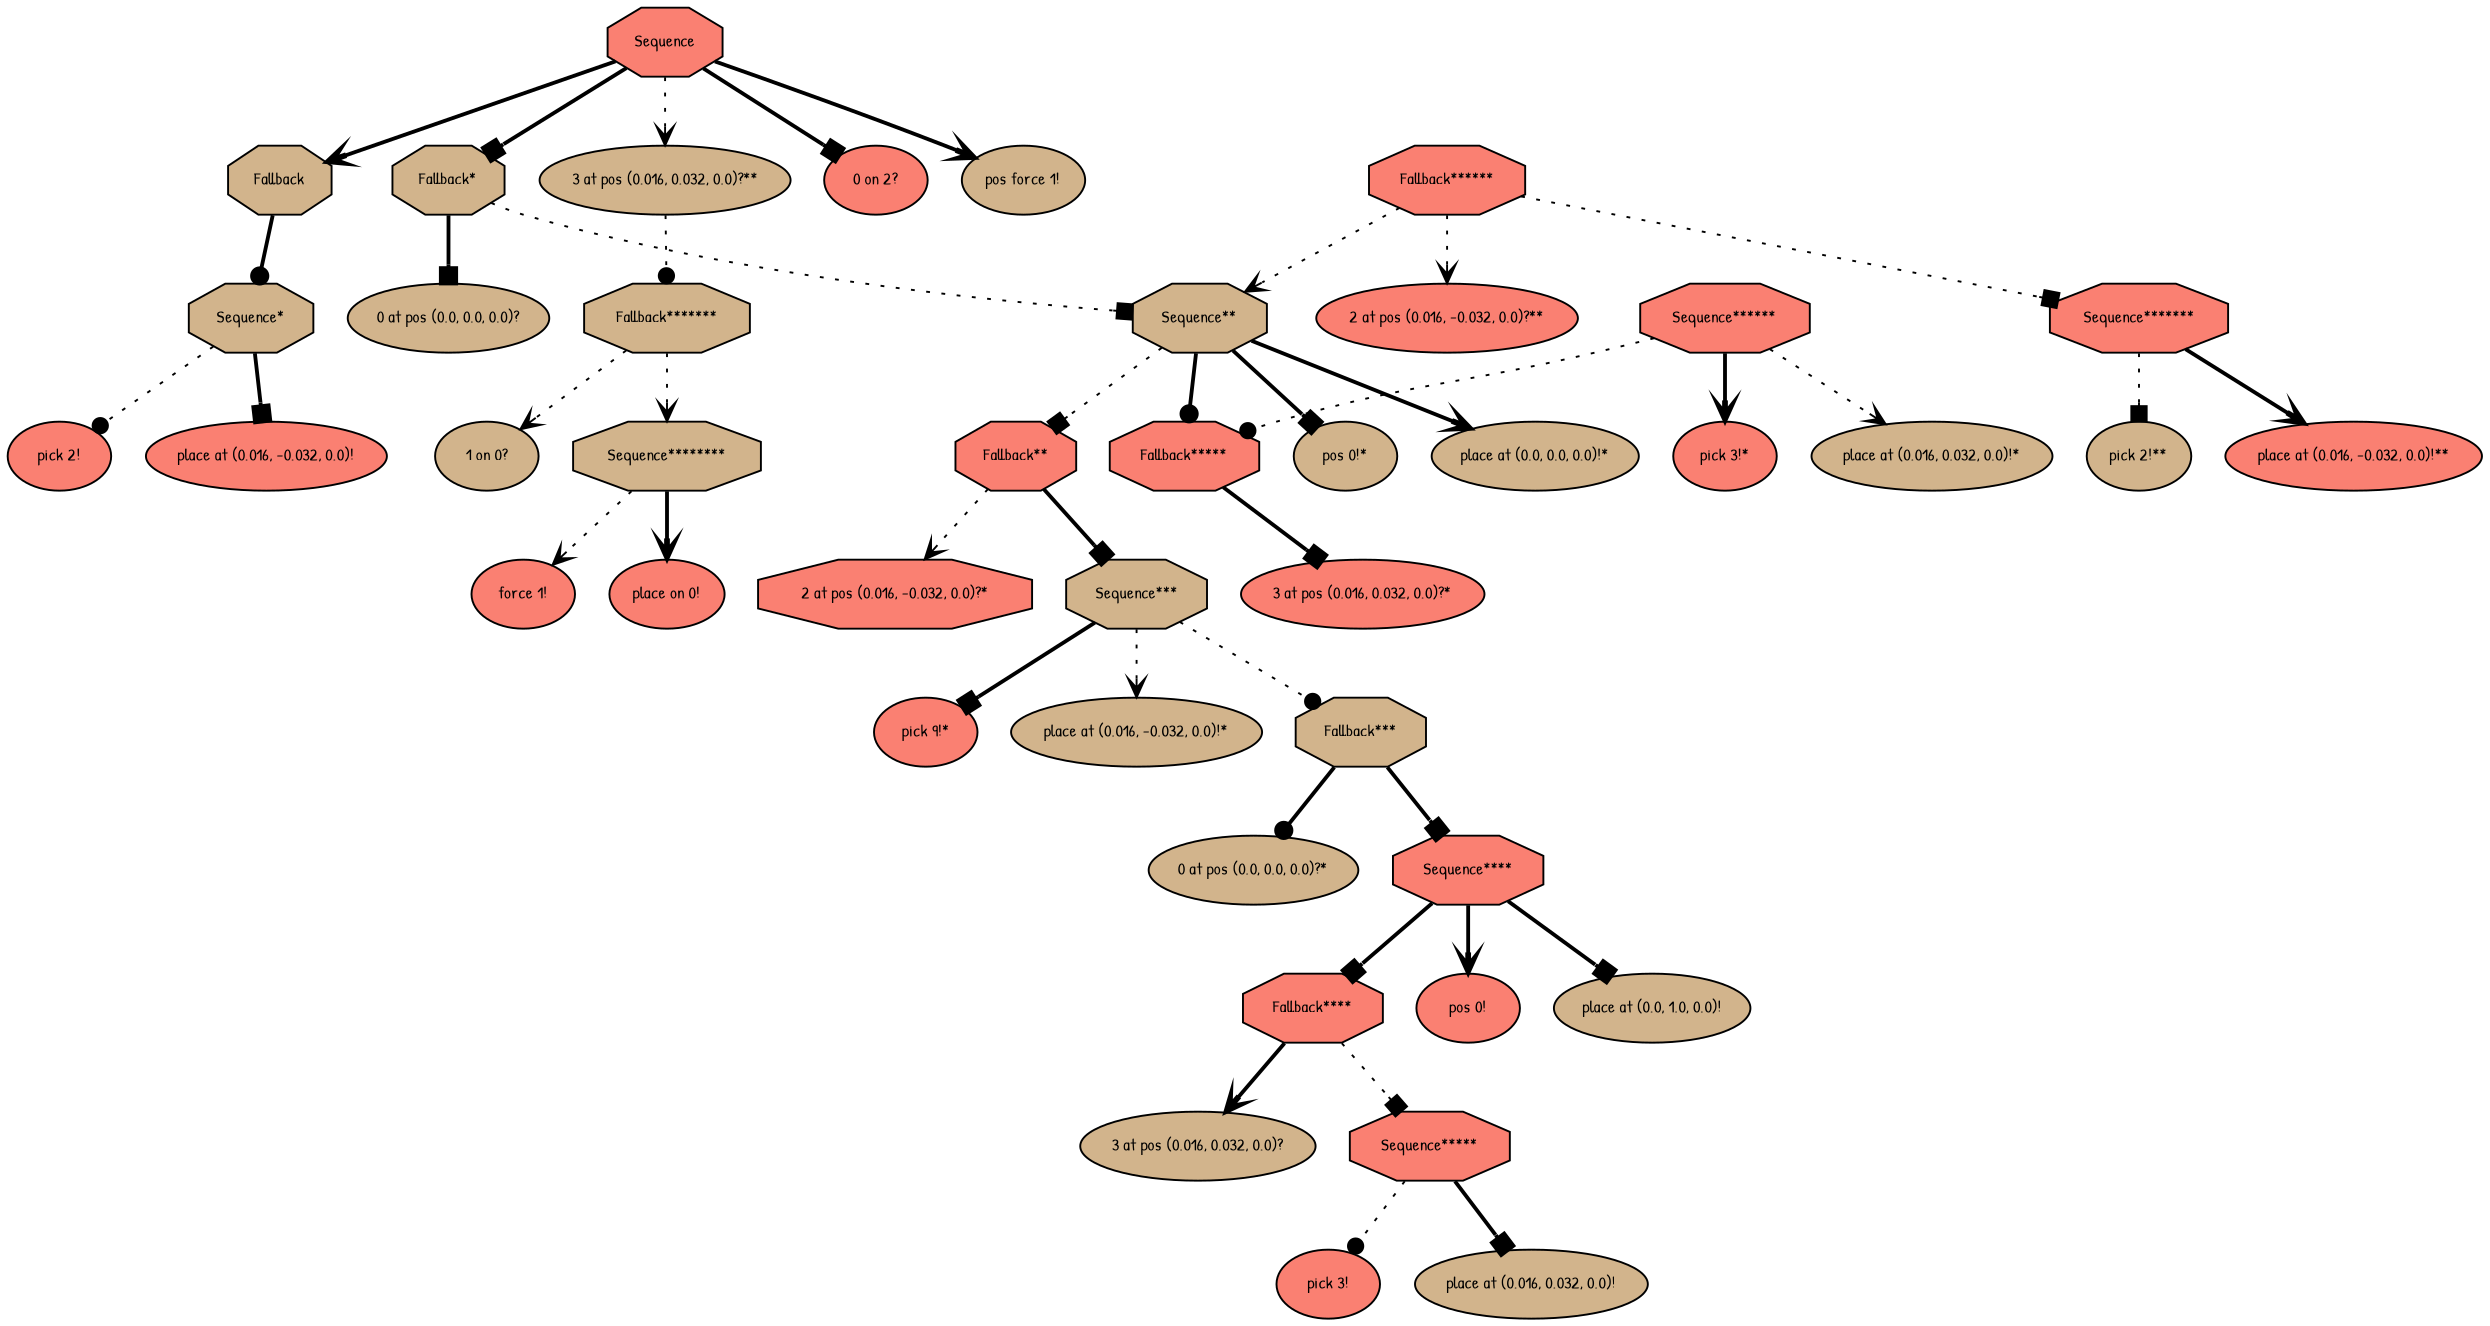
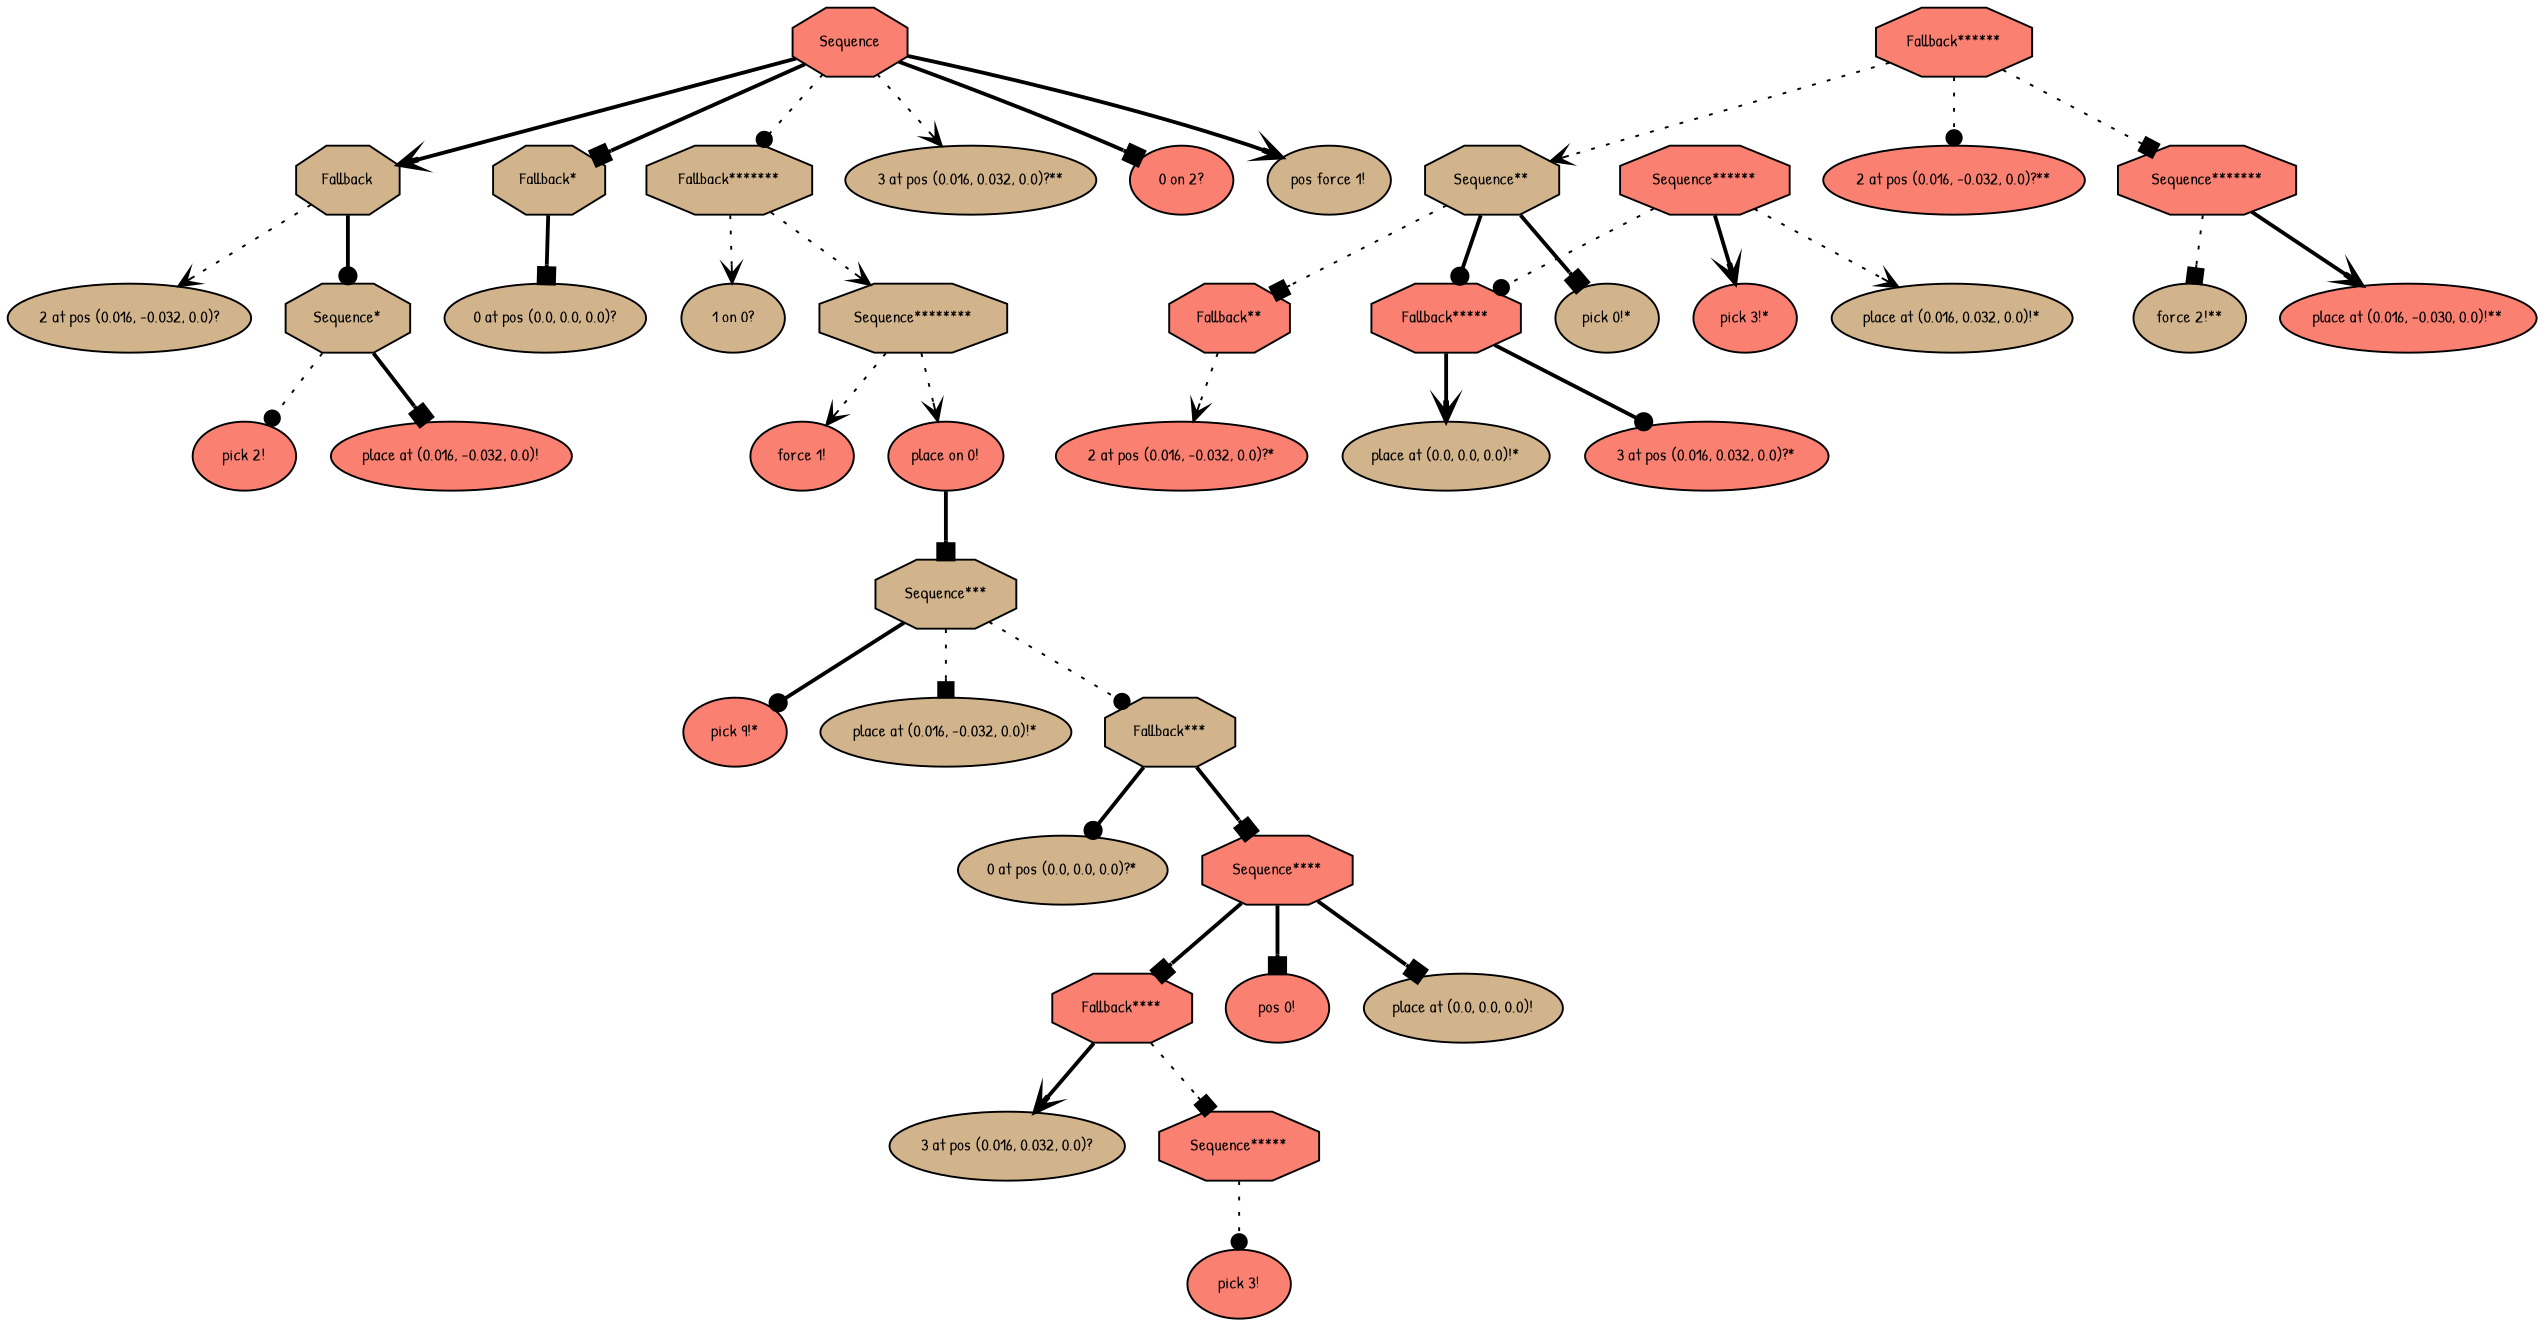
(666, 236) -> (796, 104)
(1447, 240) -> (1954, 104)
(799, 274) -> none
none -> (129, 318)
(1353, 381) -> (1446, 378)
(1346, 456) -> (1607, 318)
(2139, 456) -> (2190, 318)
(2354, 456) -> (2408, 318)
(667, 516) -> (927, 378)
(1069, 517) -> (946, 516)
(1265, 518) -> (1565, 382)
(895, 594) -> (1182, 456)
(1137, 654) -> (946, 654)
(1037, 660) -> (845, 661)
(1468, 930) -> (1277, 930)
(1652, 1008) -> (1463, 1008)
(1531, 1284) -> none
